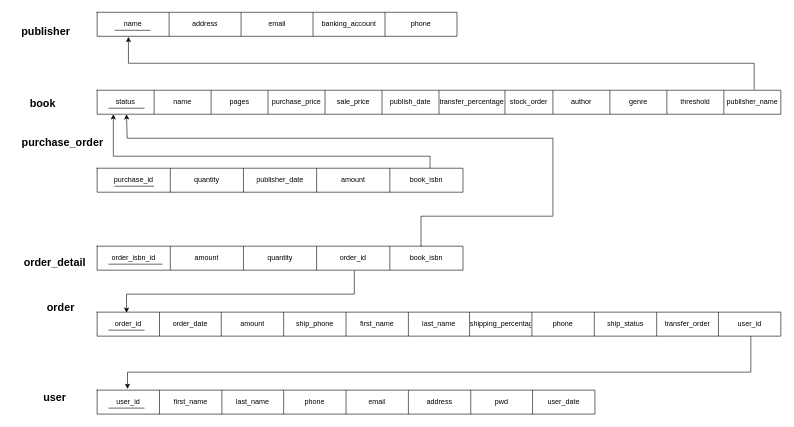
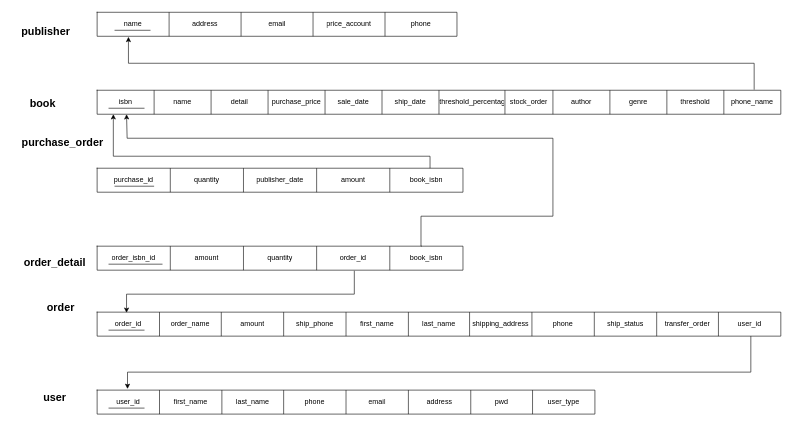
(349, 24) -> (349, 24)
(125, 102) -> (125, 102)
(239, 102) -> (239, 102)
(353, 102) -> (353, 102)
(410, 102) -> (410, 102)
(472, 102) -> (472, 102)
(752, 102) -> (752, 102)
(190, 324) -> (190, 324)
(501, 324) -> (501, 324)
(564, 402) -> (564, 402)
